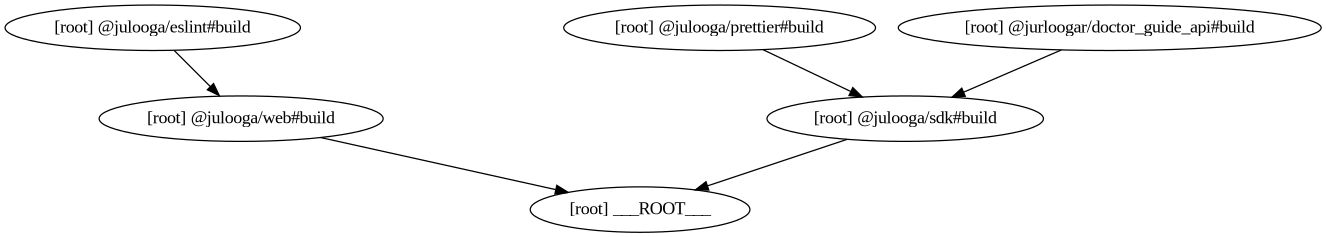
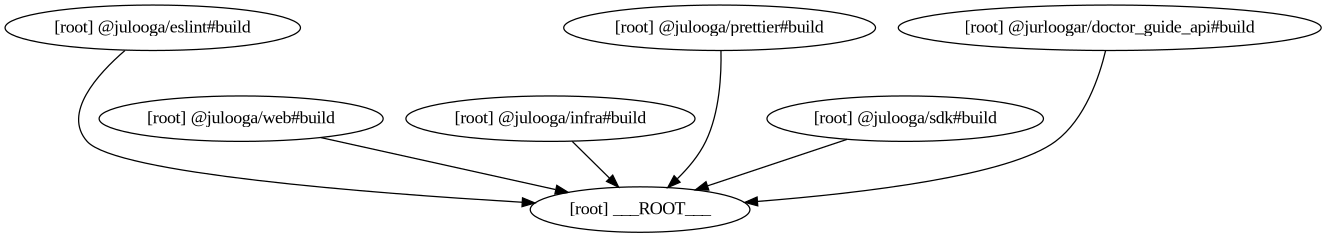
(192, 68) -> (248, 179)
(807, 71) -> (714, 120)
(1013, 71) -> (962, 175)
none -> (550, 119)
